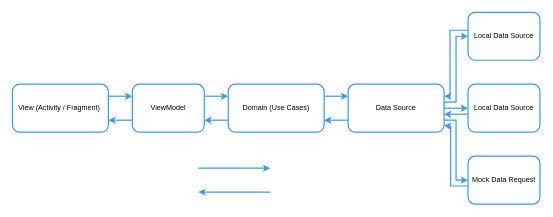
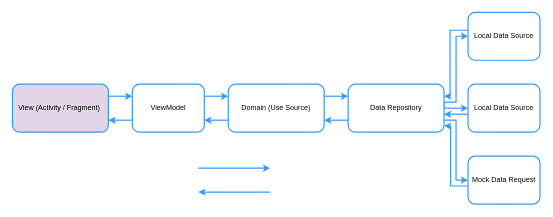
(60, 108) -> (60, 108)
(276, 108) -> (276, 108)
(396, 108) -> (396, 108)
